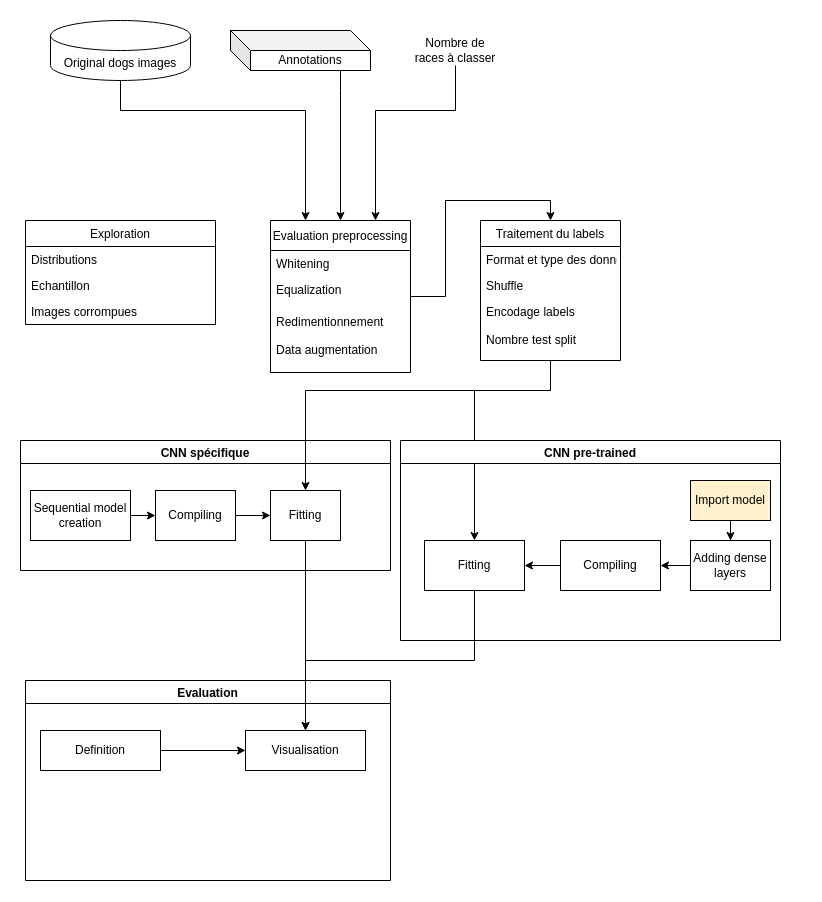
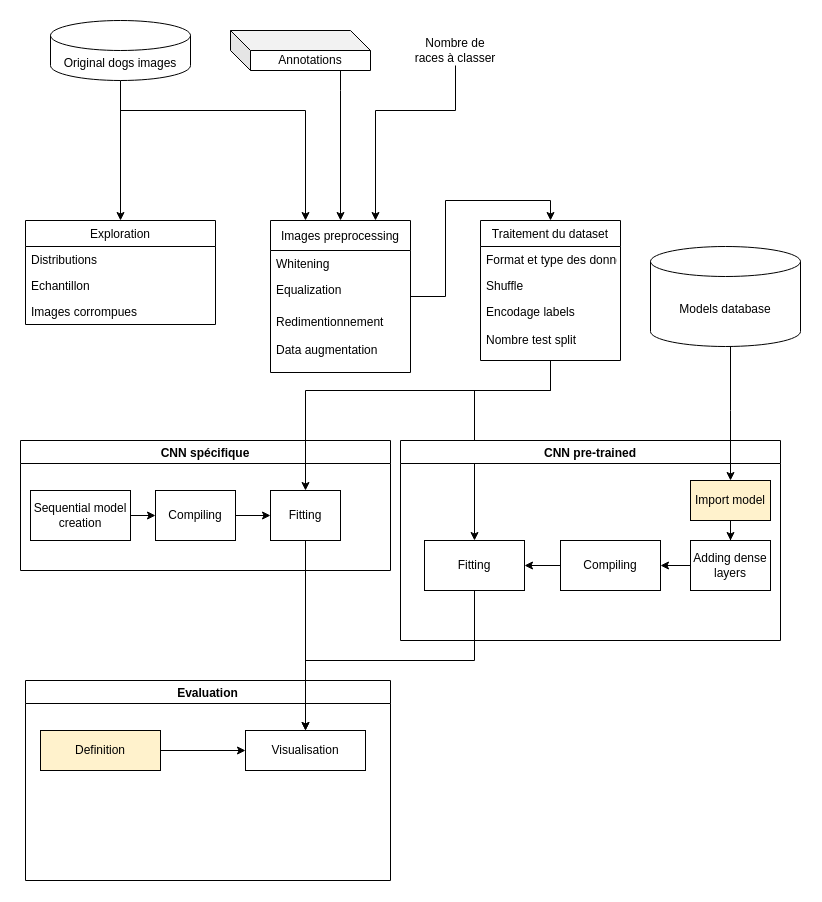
none -> (121, 163)
(550, 234) -> (550, 234)
(340, 236) -> (340, 236)
none -> (726, 297)
none -> (731, 410)
(101, 751) -> (101, 751)
